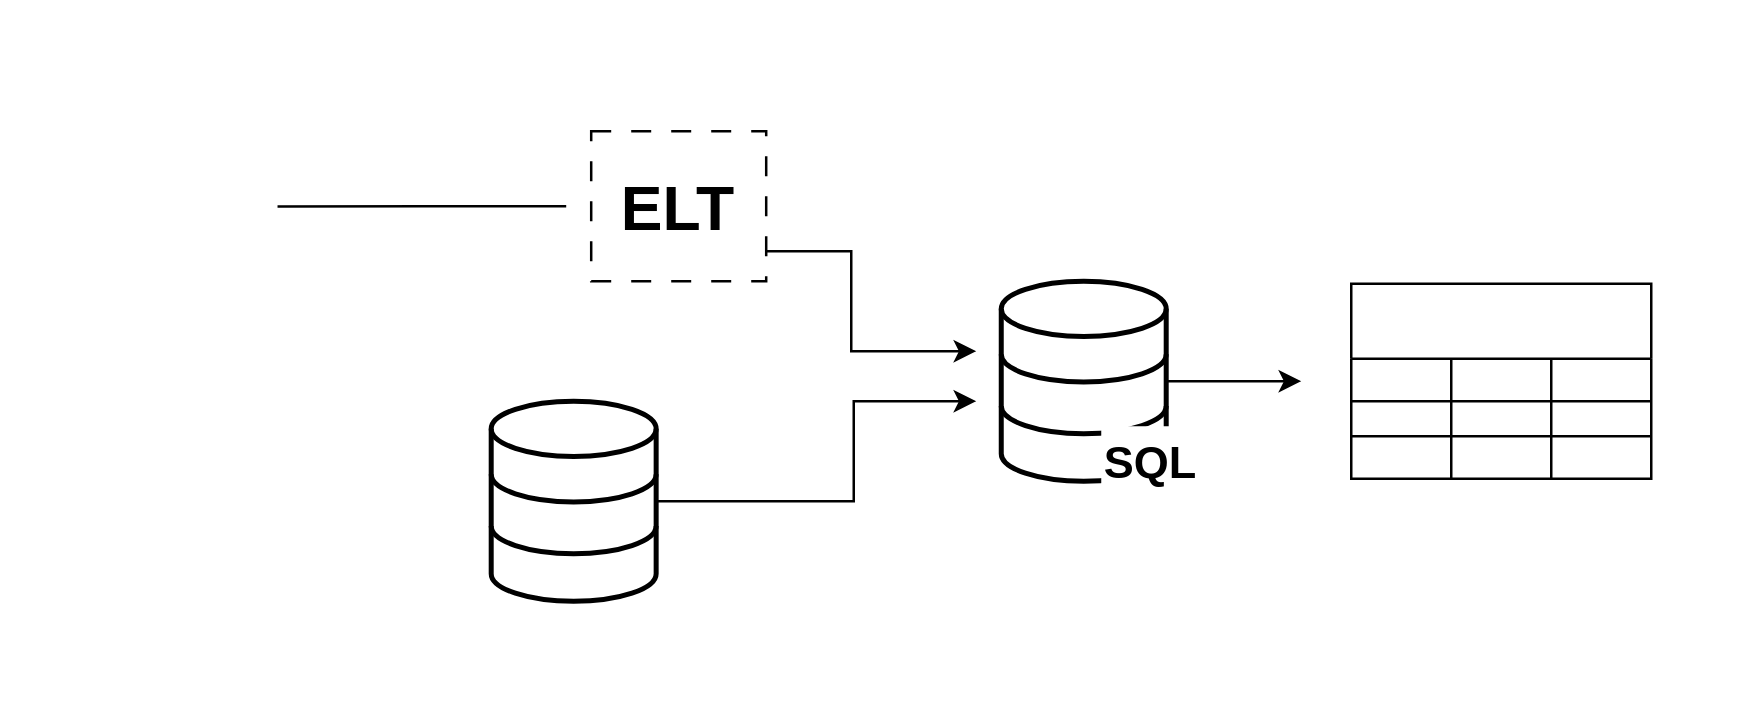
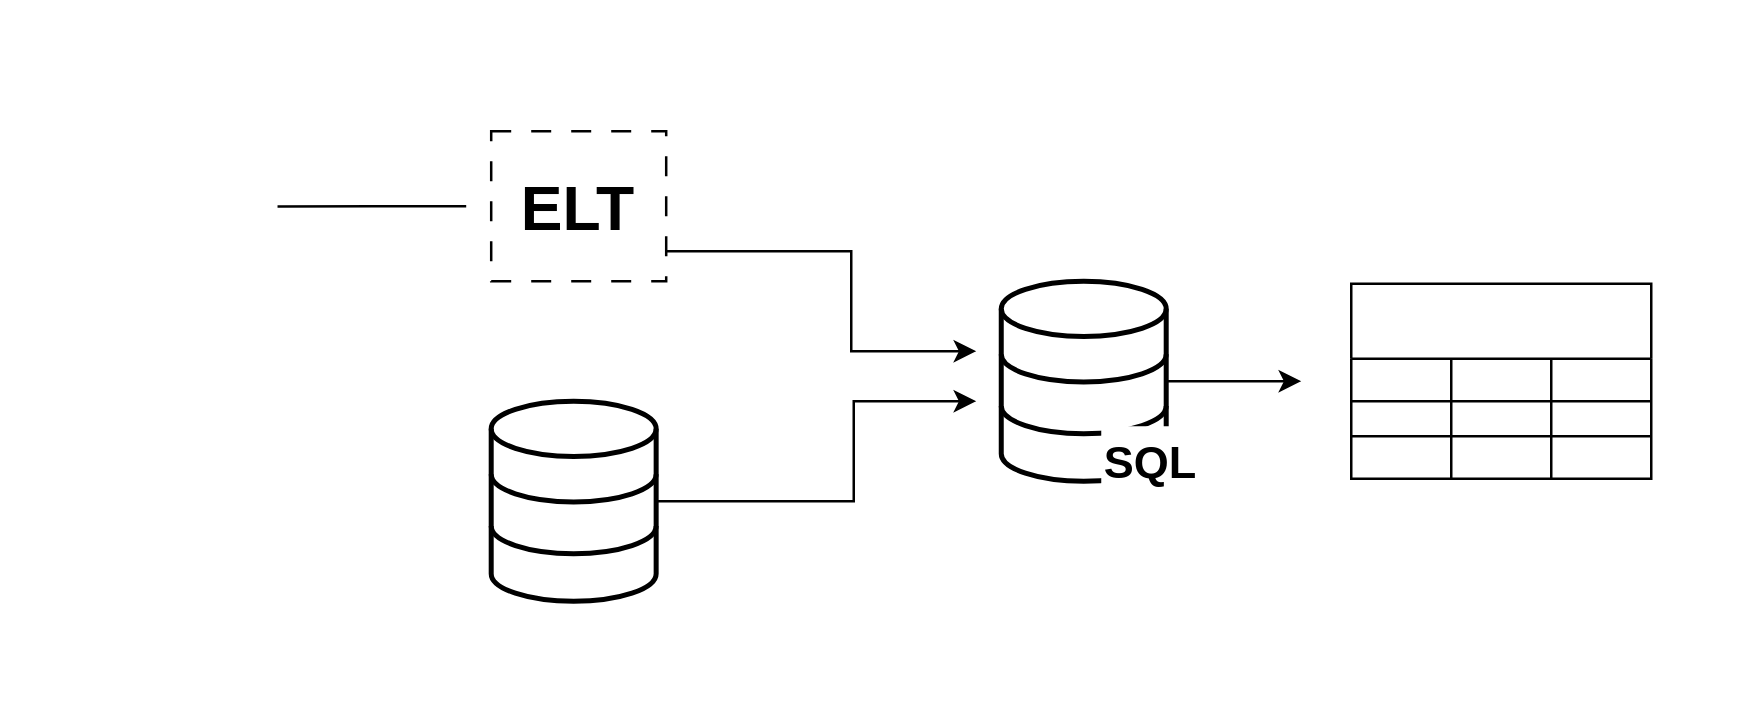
(679, 206) -> (579, 206)
